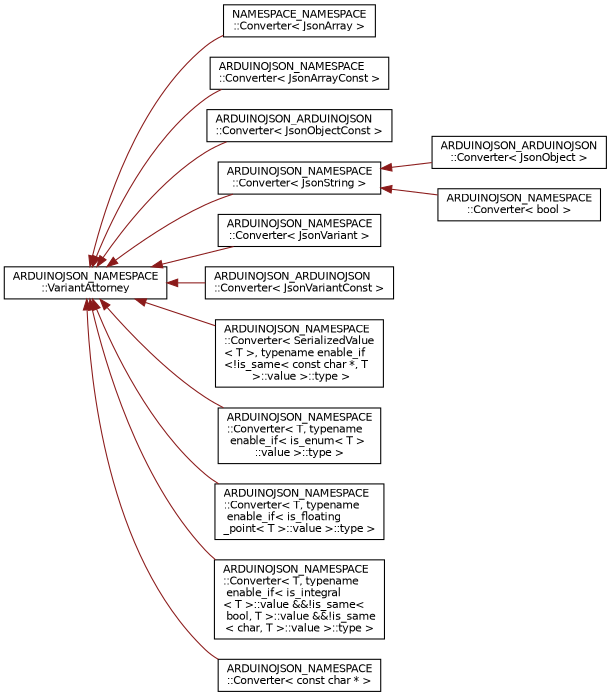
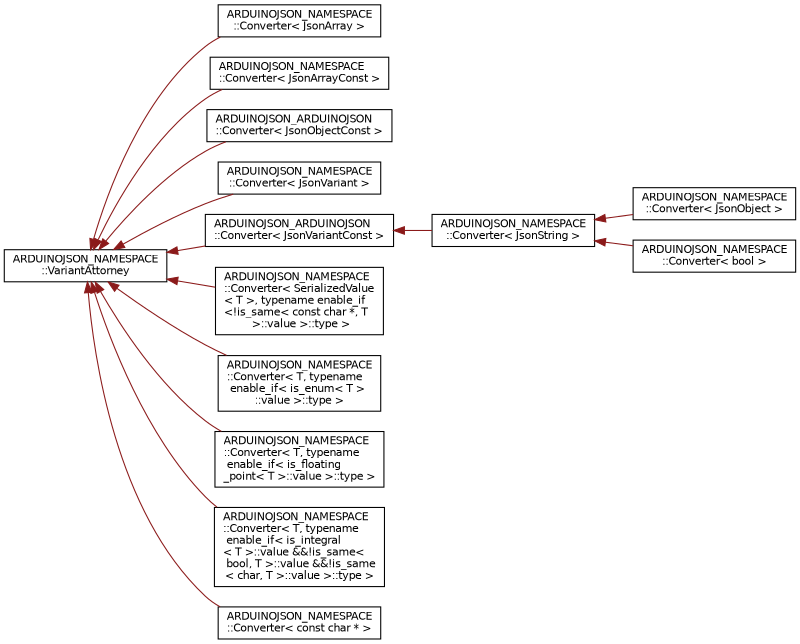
(299, 21) -> (299, 21)
(519, 152) -> (714, 204)
(172, 223) -> (418, 230)
